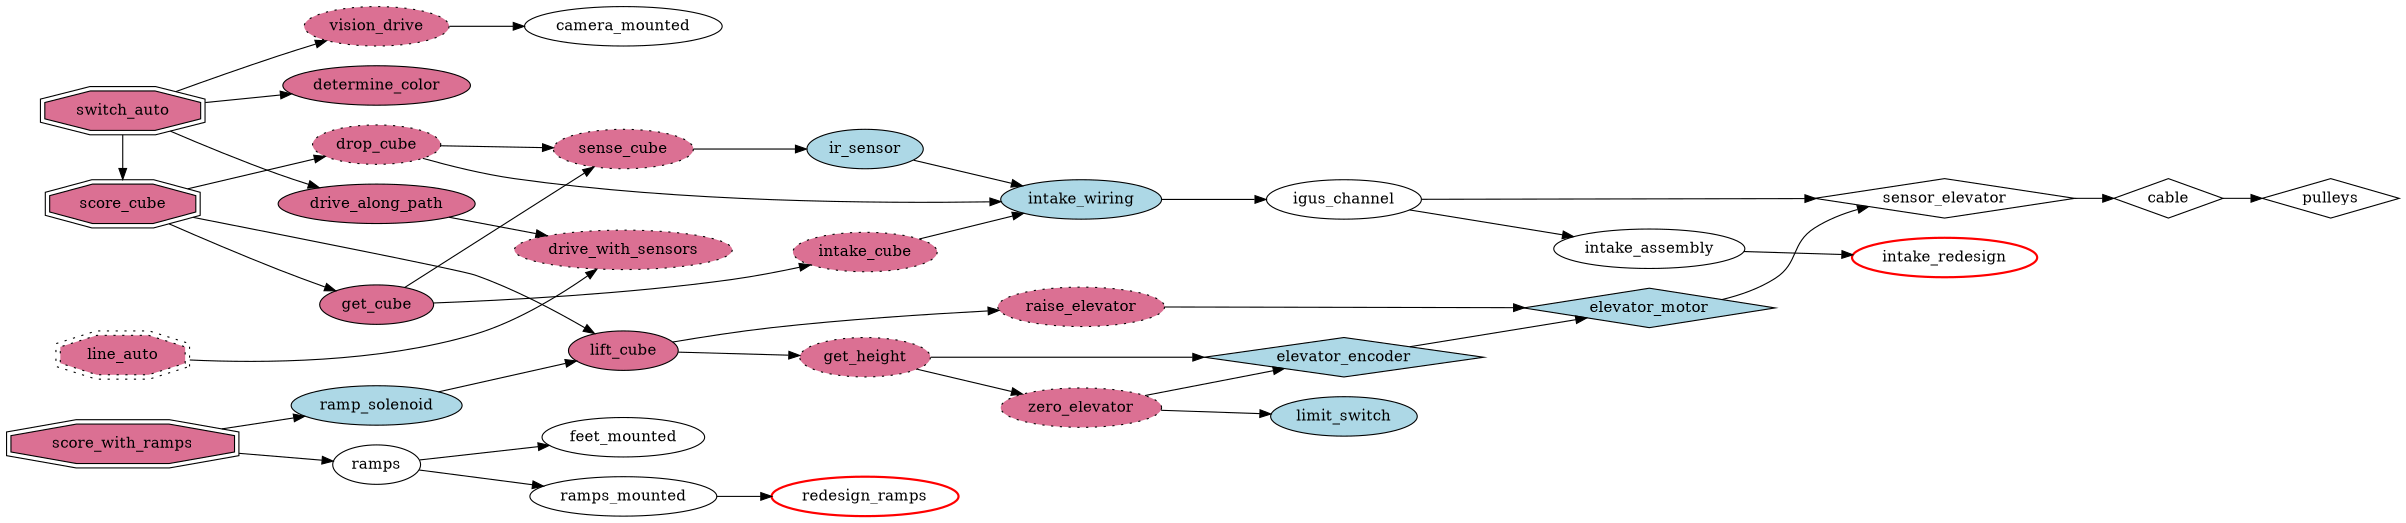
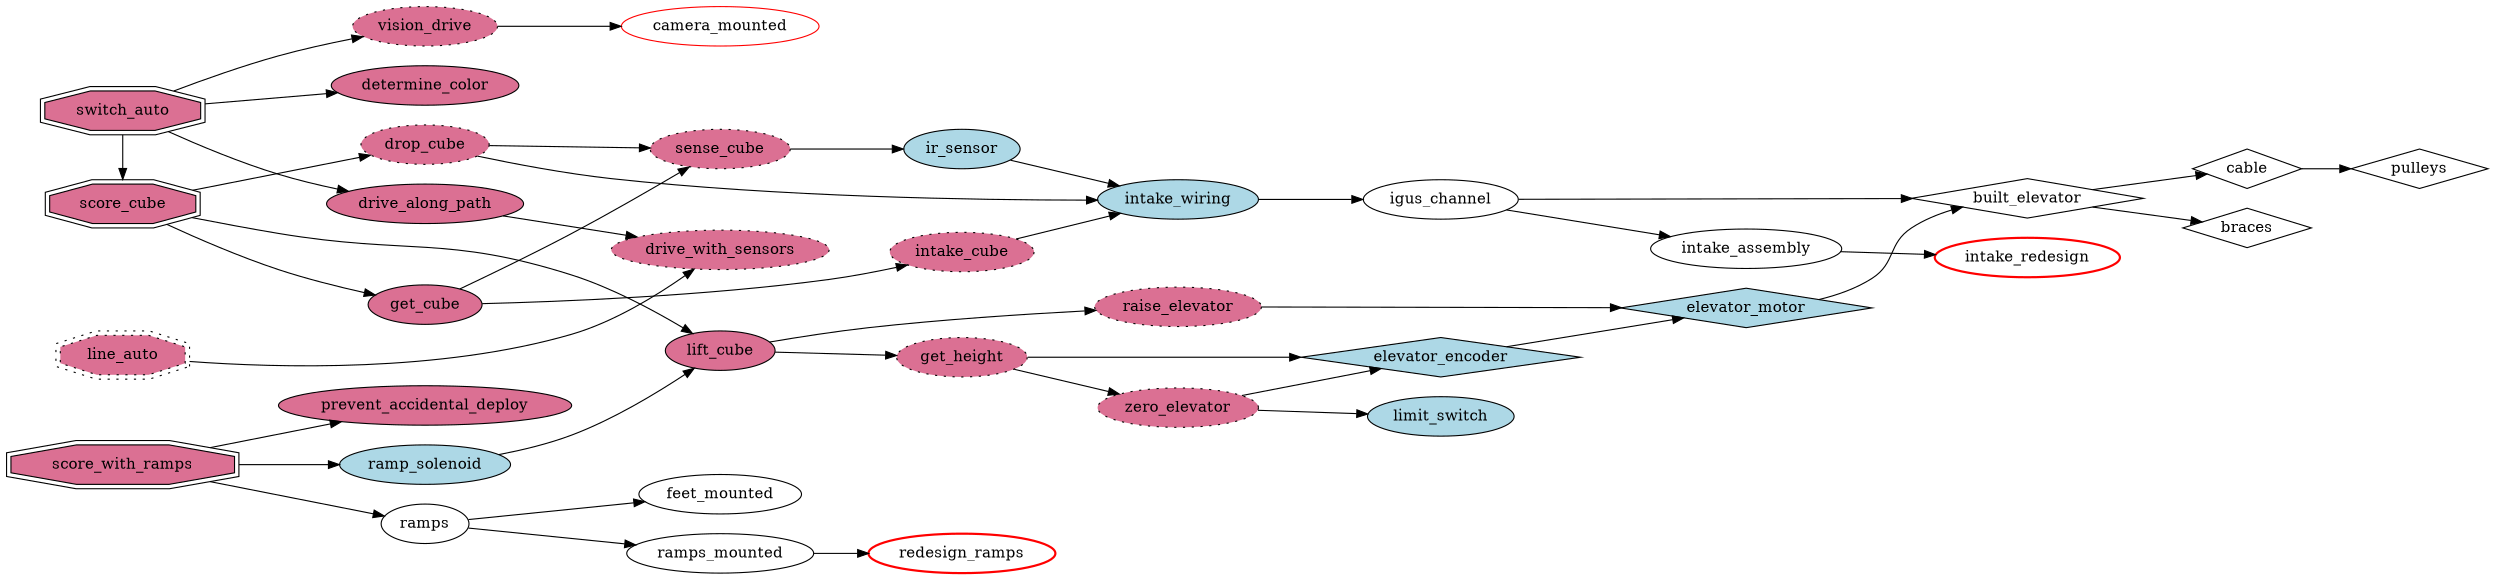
(623, 26) -> (720, 26)
(1945, 198) -> (2027, 198)
none -> (2247, 228)
none -> (425, 405)
